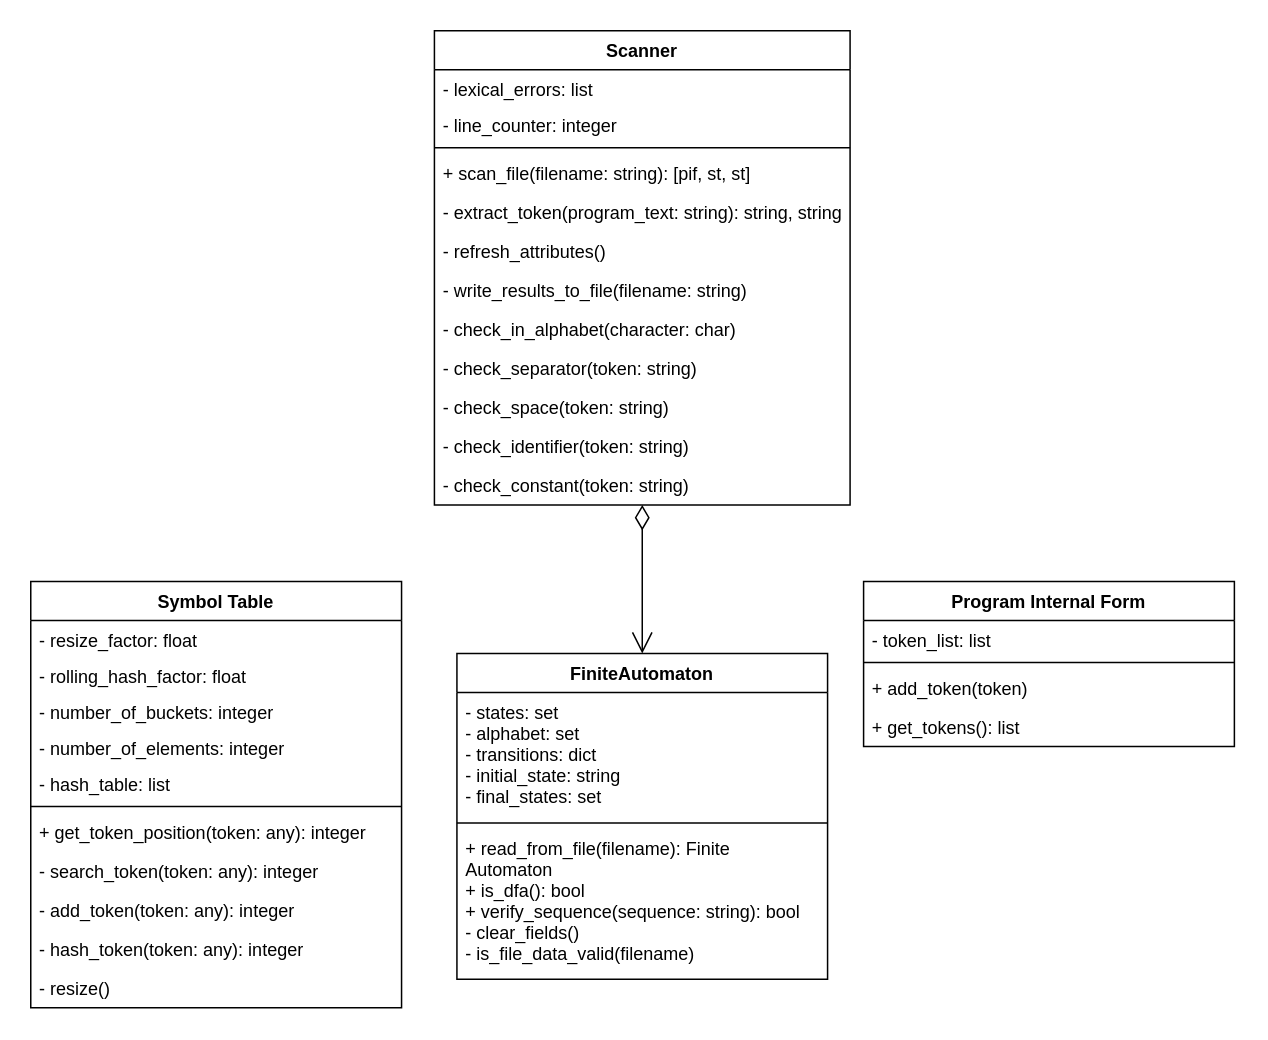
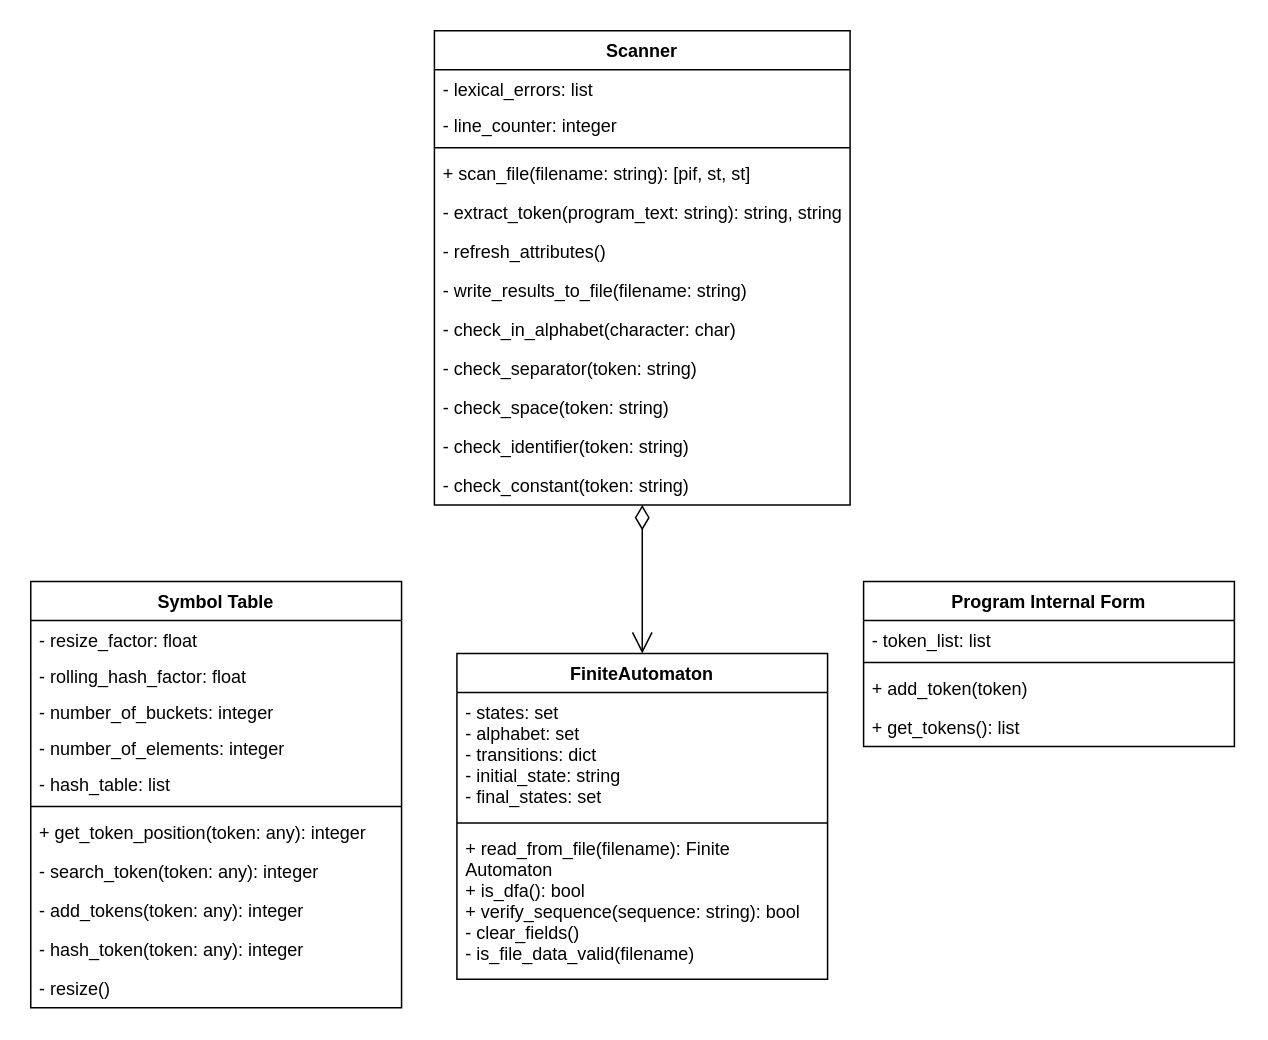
(186, 911) -> (191, 911)
